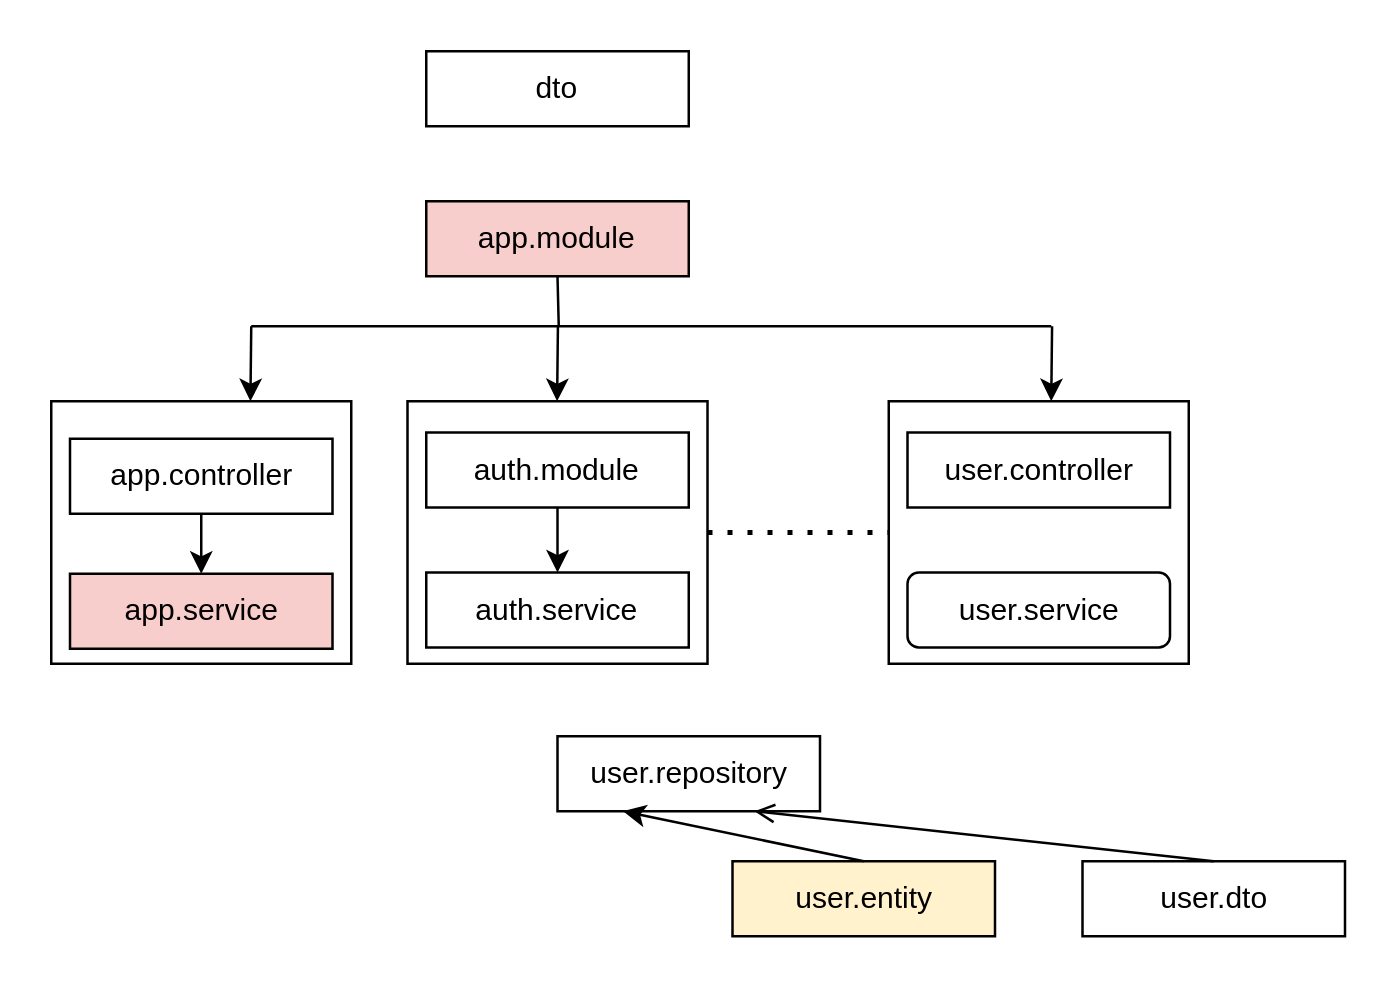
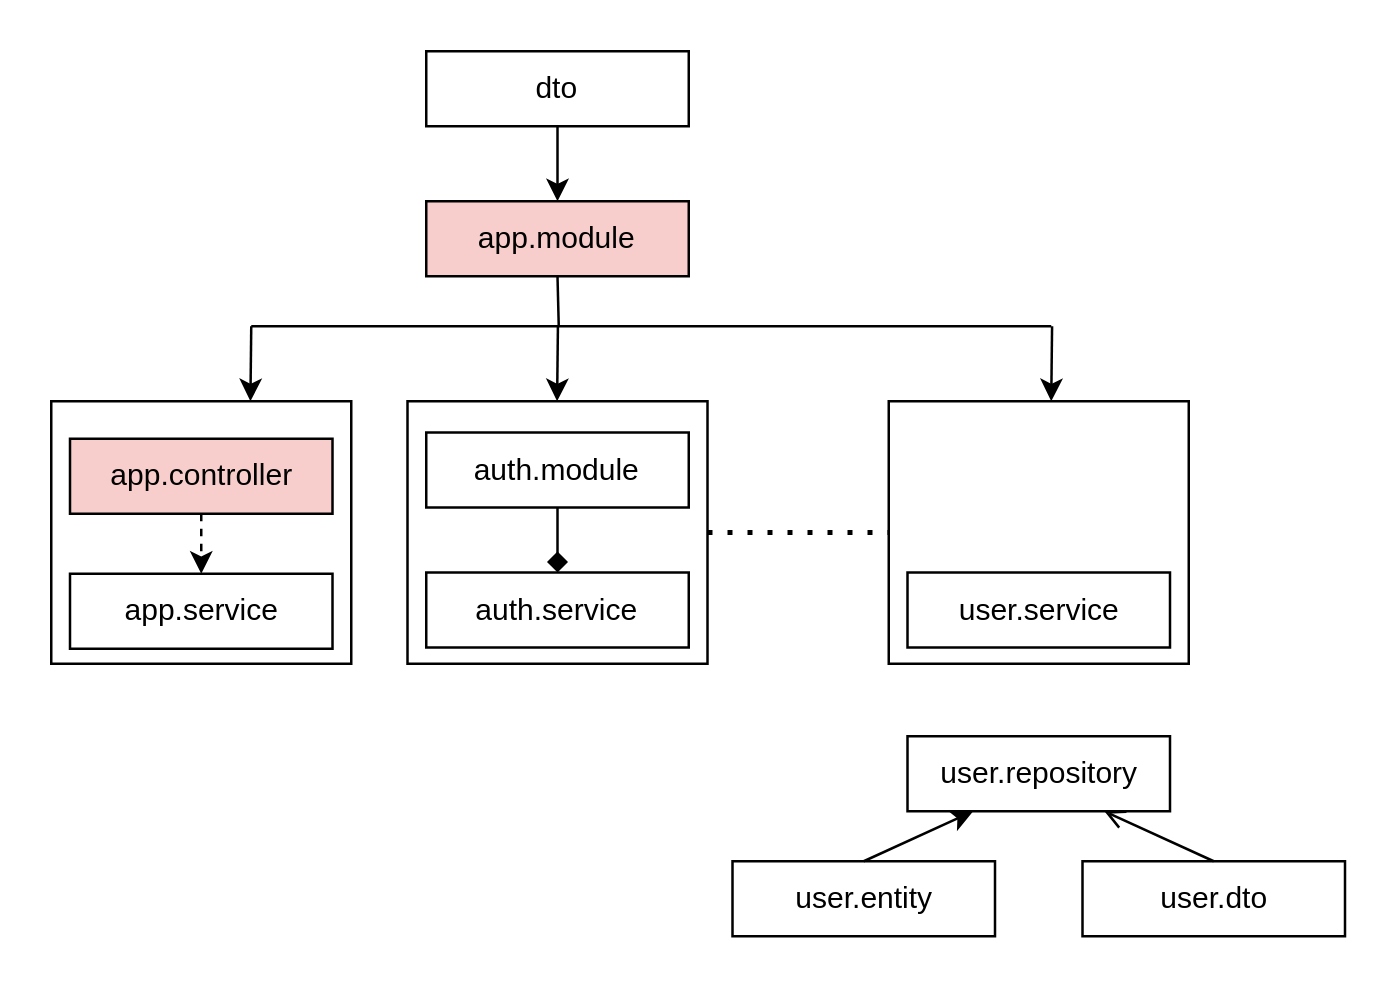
none -> (558, 155)
(1039, 470) -> none
(201, 476) -> (201, 476)
(201, 538) -> (201, 538)
(558, 553) -> (558, 552)
(1039, 610) -> (1039, 610)
(201, 611) -> (201, 611)
(689, 774) -> (1039, 774)
(864, 899) -> (864, 899)
